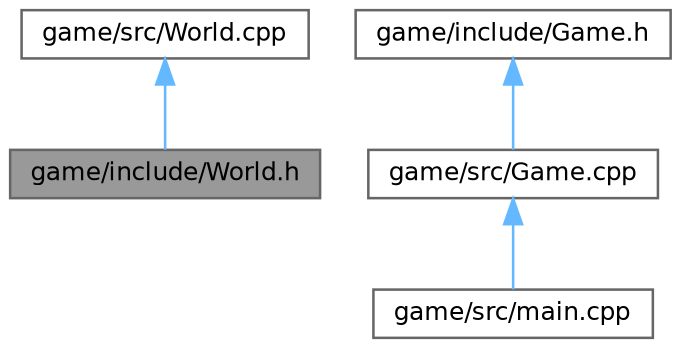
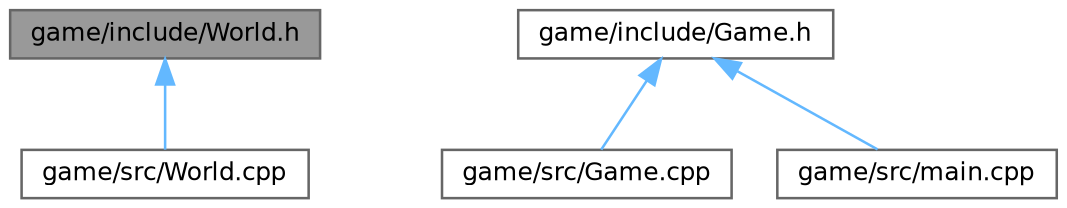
(165, 117) -> (165, 117)
(513, 257) -> (807, 110)
